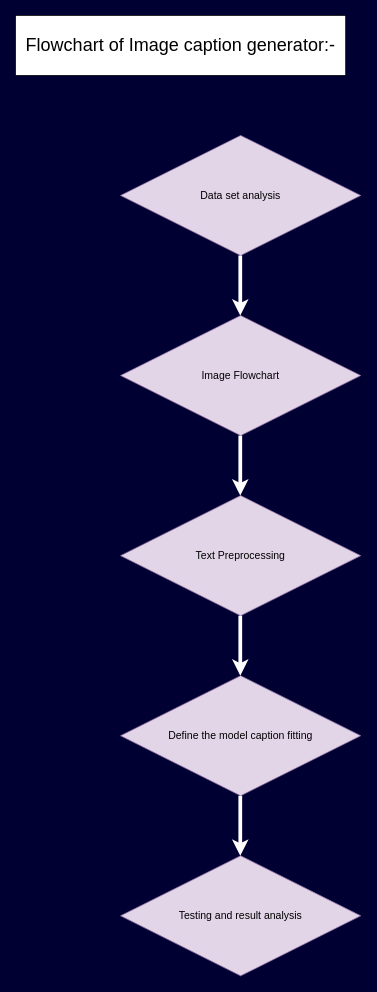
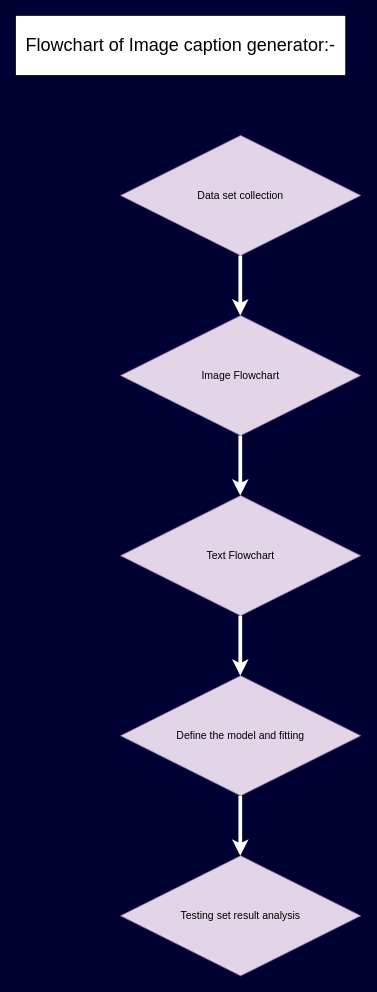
(240, 195) -> (240, 195)
(240, 555) -> (240, 555)
(240, 735) -> (240, 735)
(240, 915) -> (240, 915)
